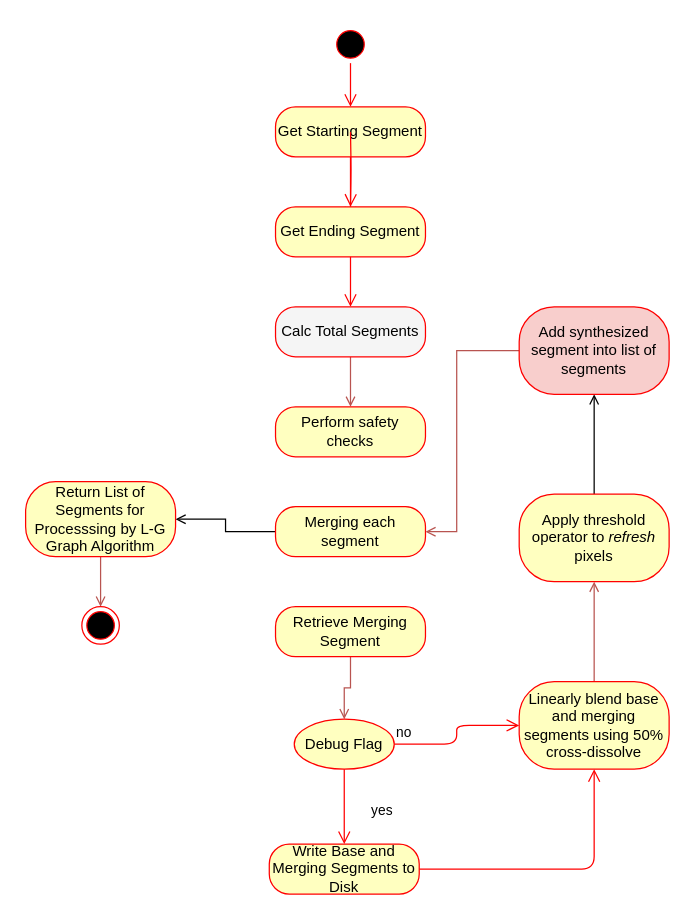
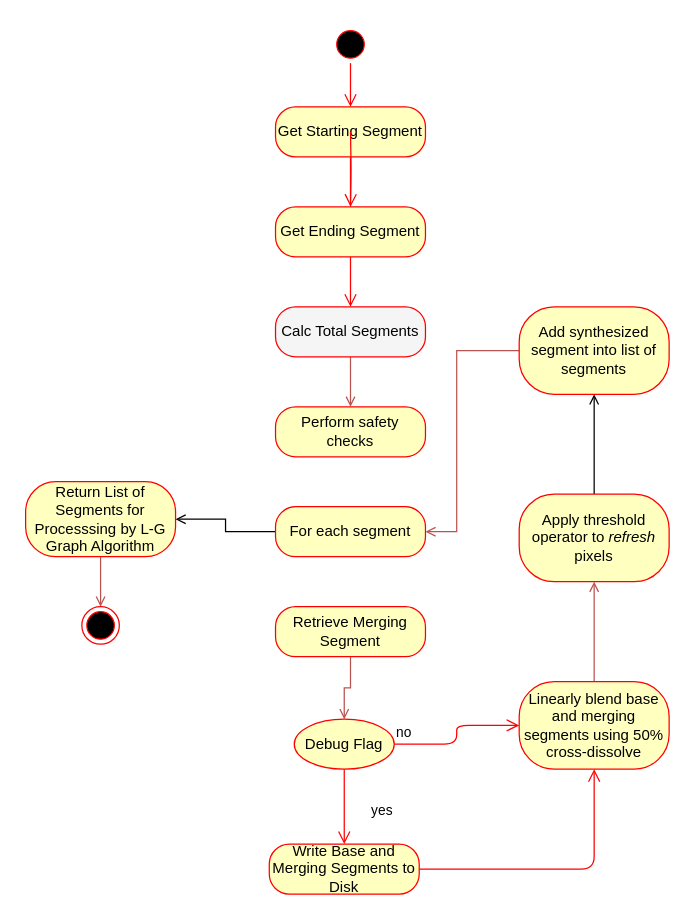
(594, 351) -> (594, 351)
(351, 532) -> (351, 532)
